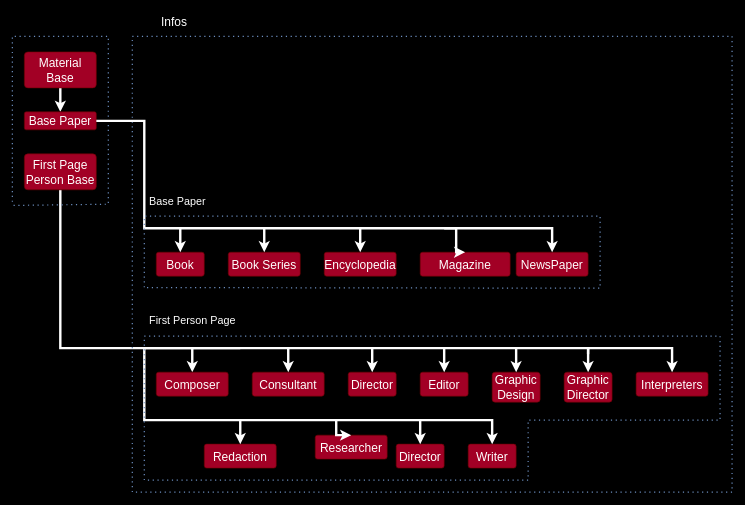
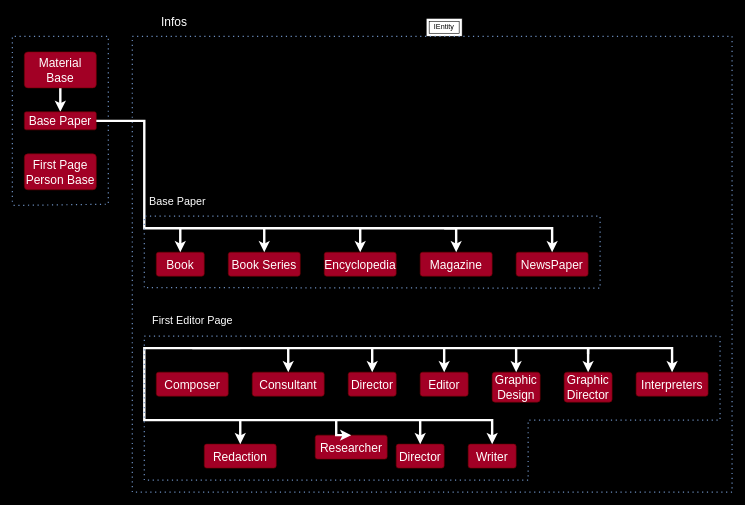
none -> (444, 27)
(465, 264) -> (456, 264)
(60, 310) -> none
(193, 321) -> (193, 321)
